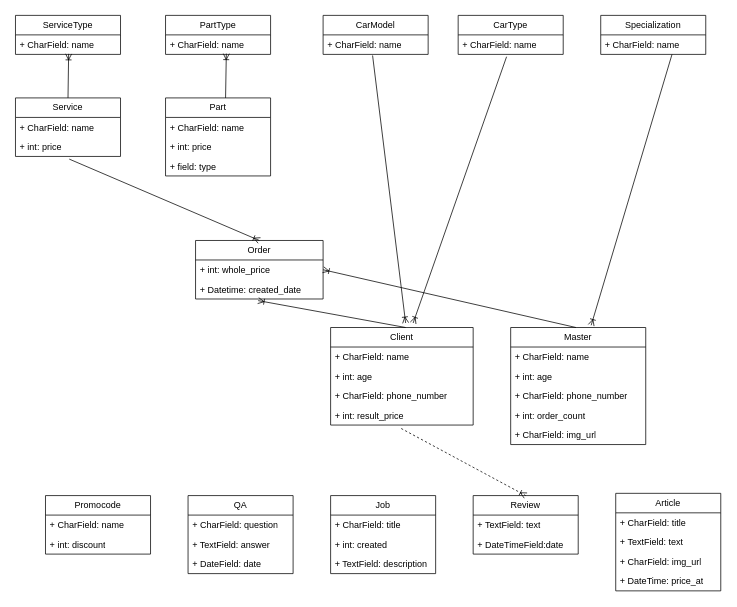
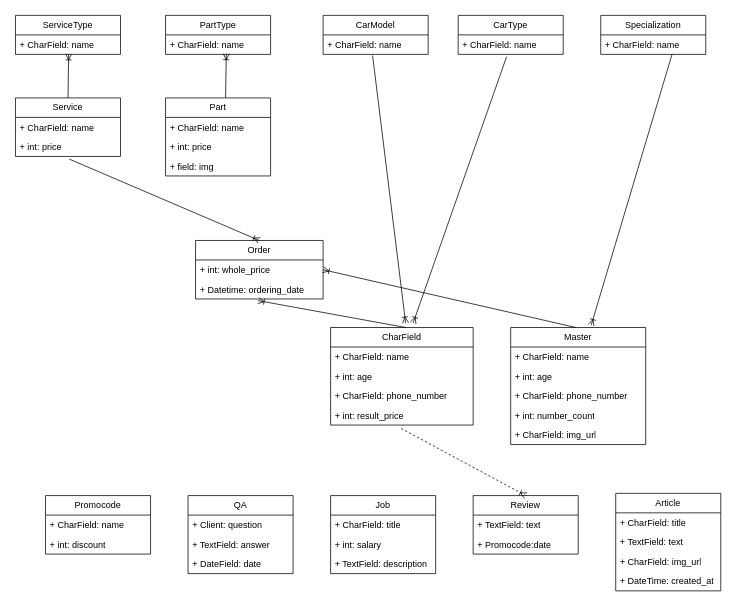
(197, 167) -> (193, 167)
(256, 290) -> (257, 290)
(402, 337) -> (402, 337)
(556, 416) -> (558, 416)
(238, 526) -> (231, 526)
(365, 545) -> (362, 545)
(522, 545) -> (515, 545)
(664, 582) -> (669, 587)
